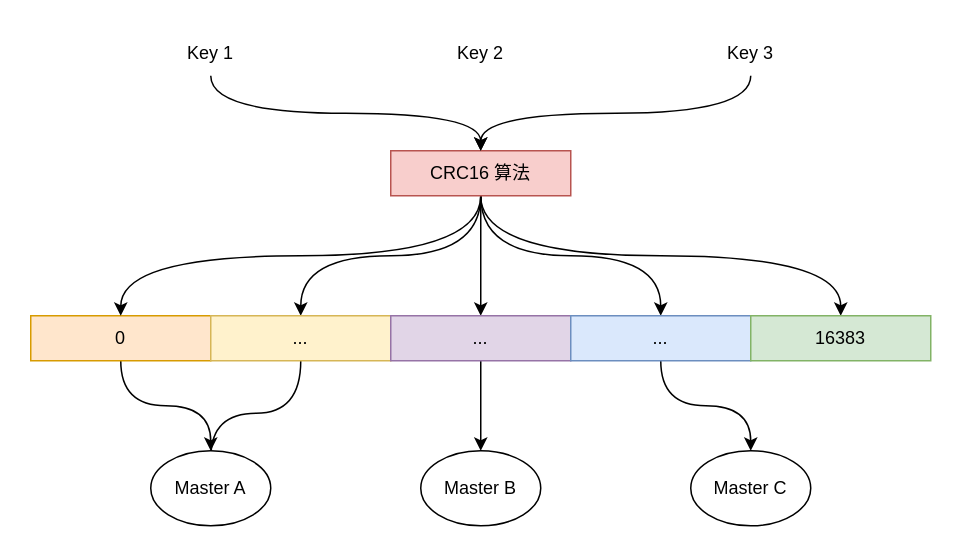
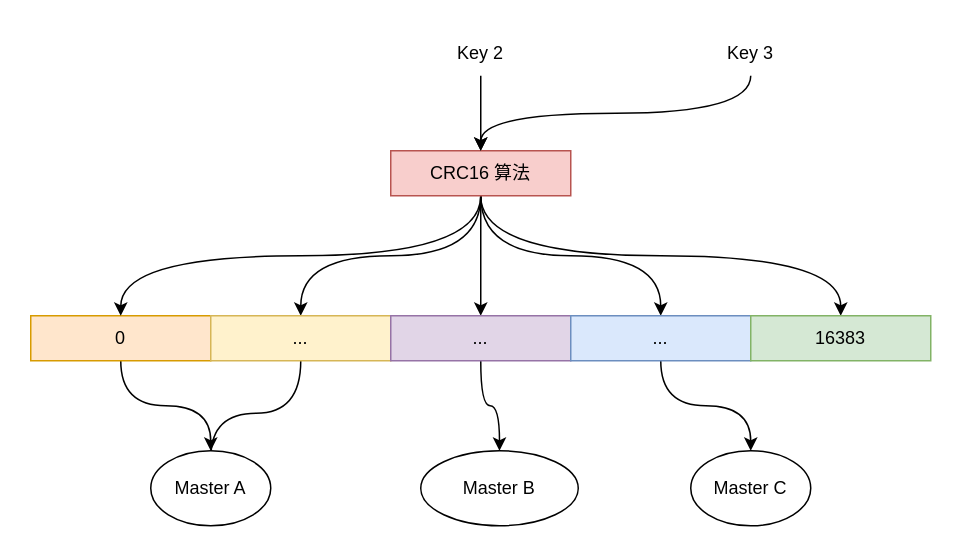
(211, 53) -> none
none -> (481, 105)
(340, 113) -> none
(481, 488) -> (500, 488)
